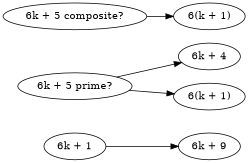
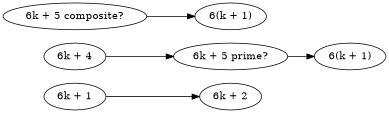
(146, 71) -> (136, 56)
(209, 146) -> (231, 97)
